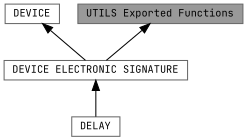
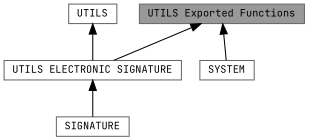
(32, 14) -> (93, 14)
(96, 70) -> (93, 70)
none -> (227, 70)
(96, 127) -> (93, 127)
